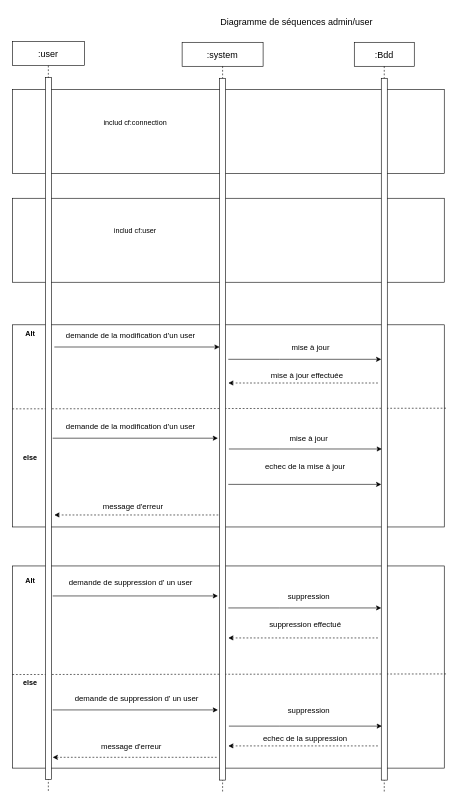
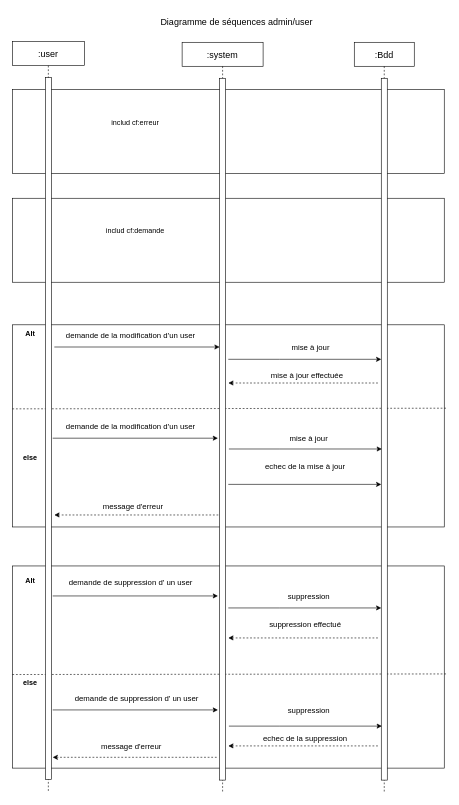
(297, 21) -> (237, 21)
(135, 123) -> (135, 123)
(135, 231) -> (135, 231)
